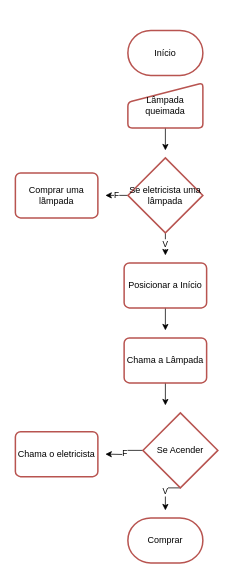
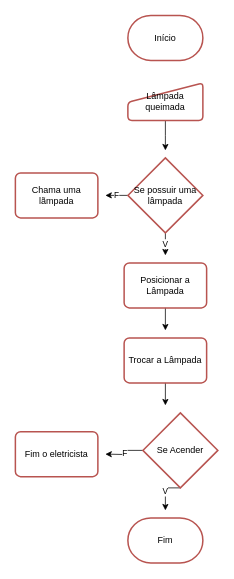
(165, 53) -> (165, 38)
(165, 105) -> (165, 102)
(57, 195) -> (57, 195)
(165, 195) -> (165, 195)
(165, 285) -> (165, 285)
(165, 360) -> (165, 360)
(57, 454) -> (57, 454)
(165, 540) -> (165, 540)
